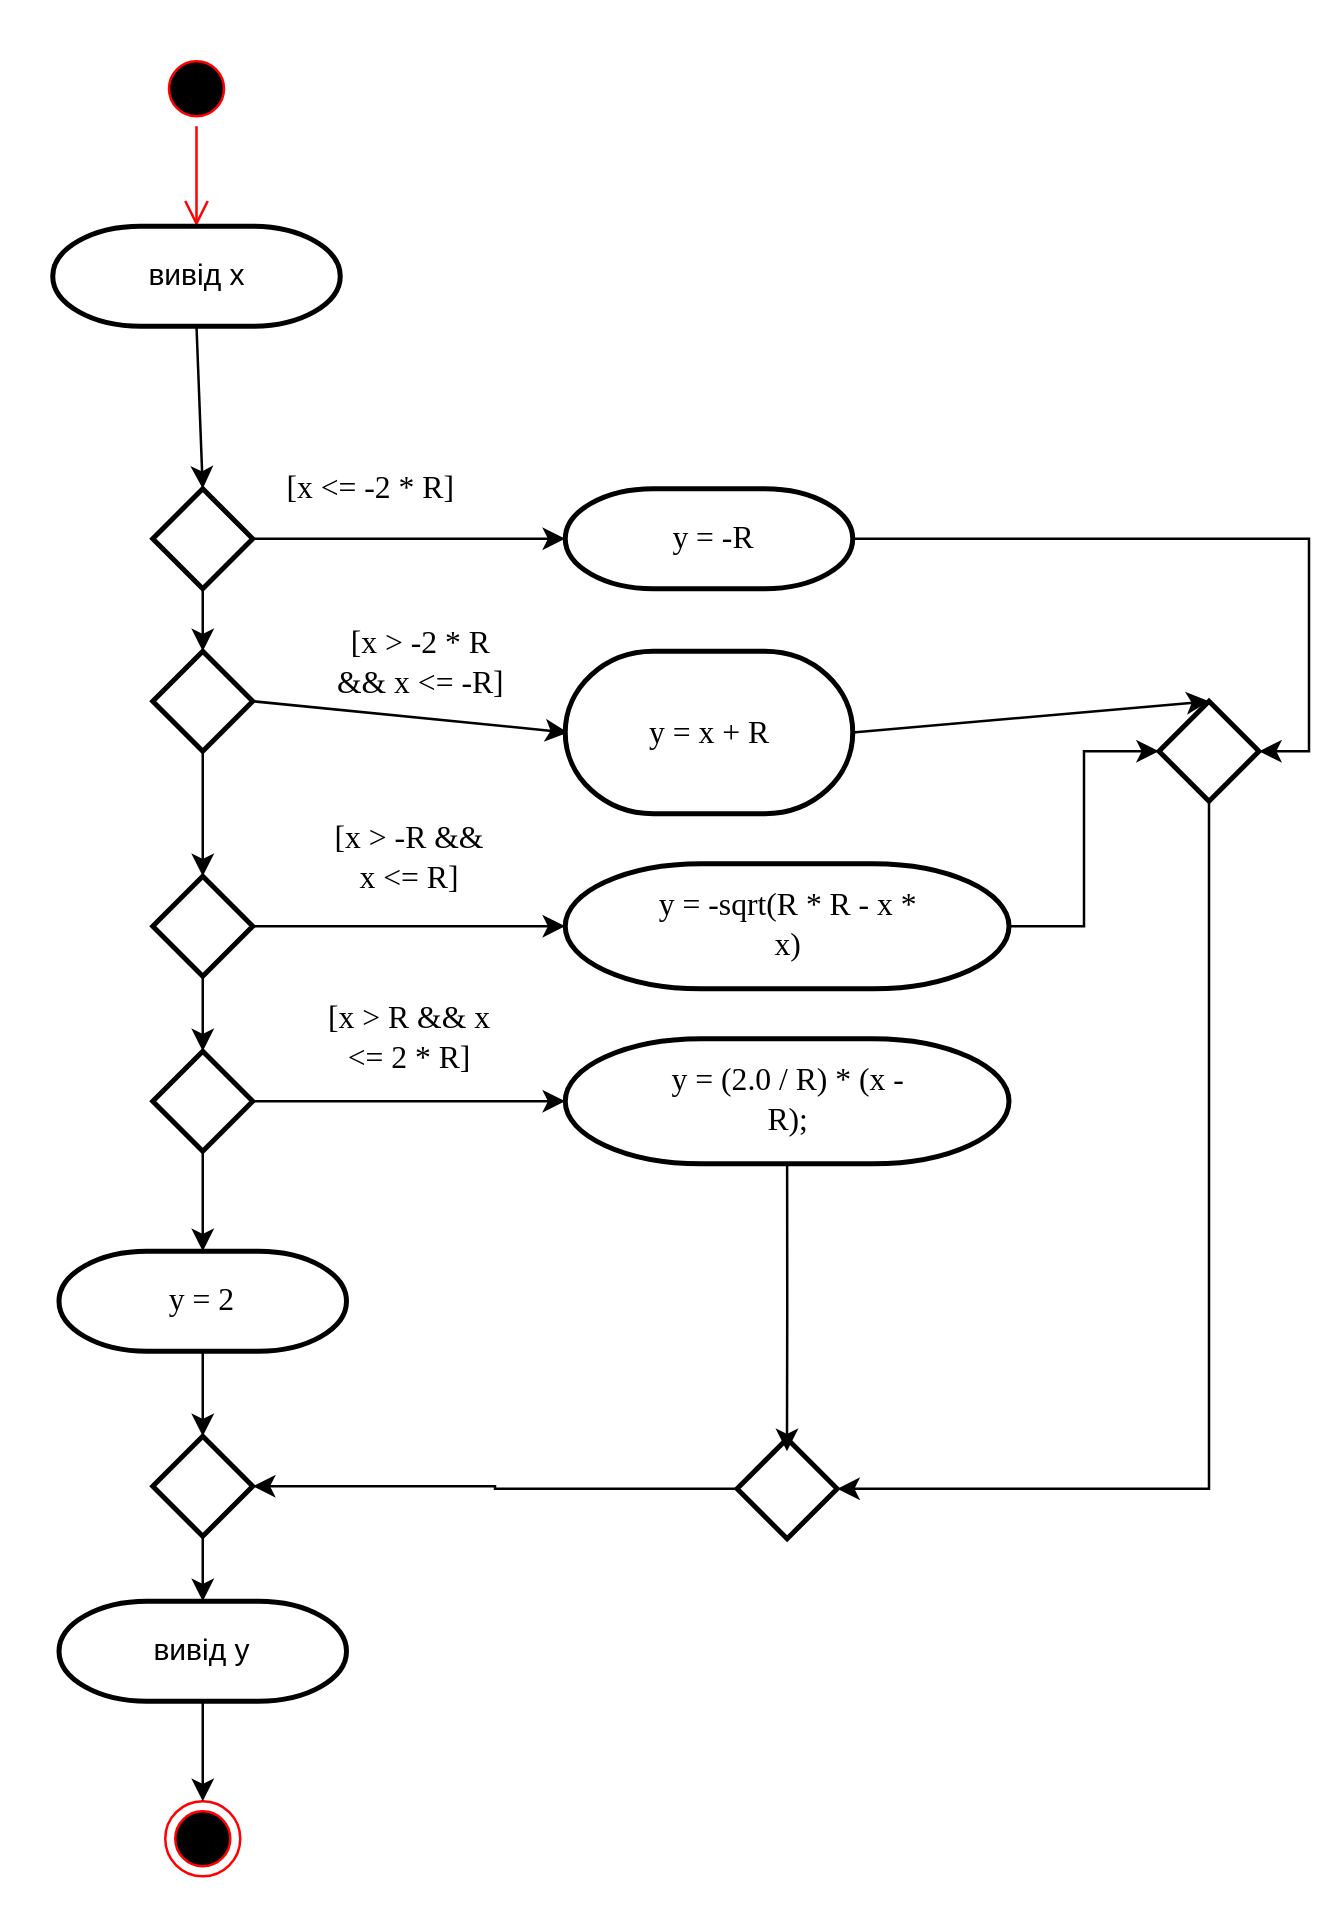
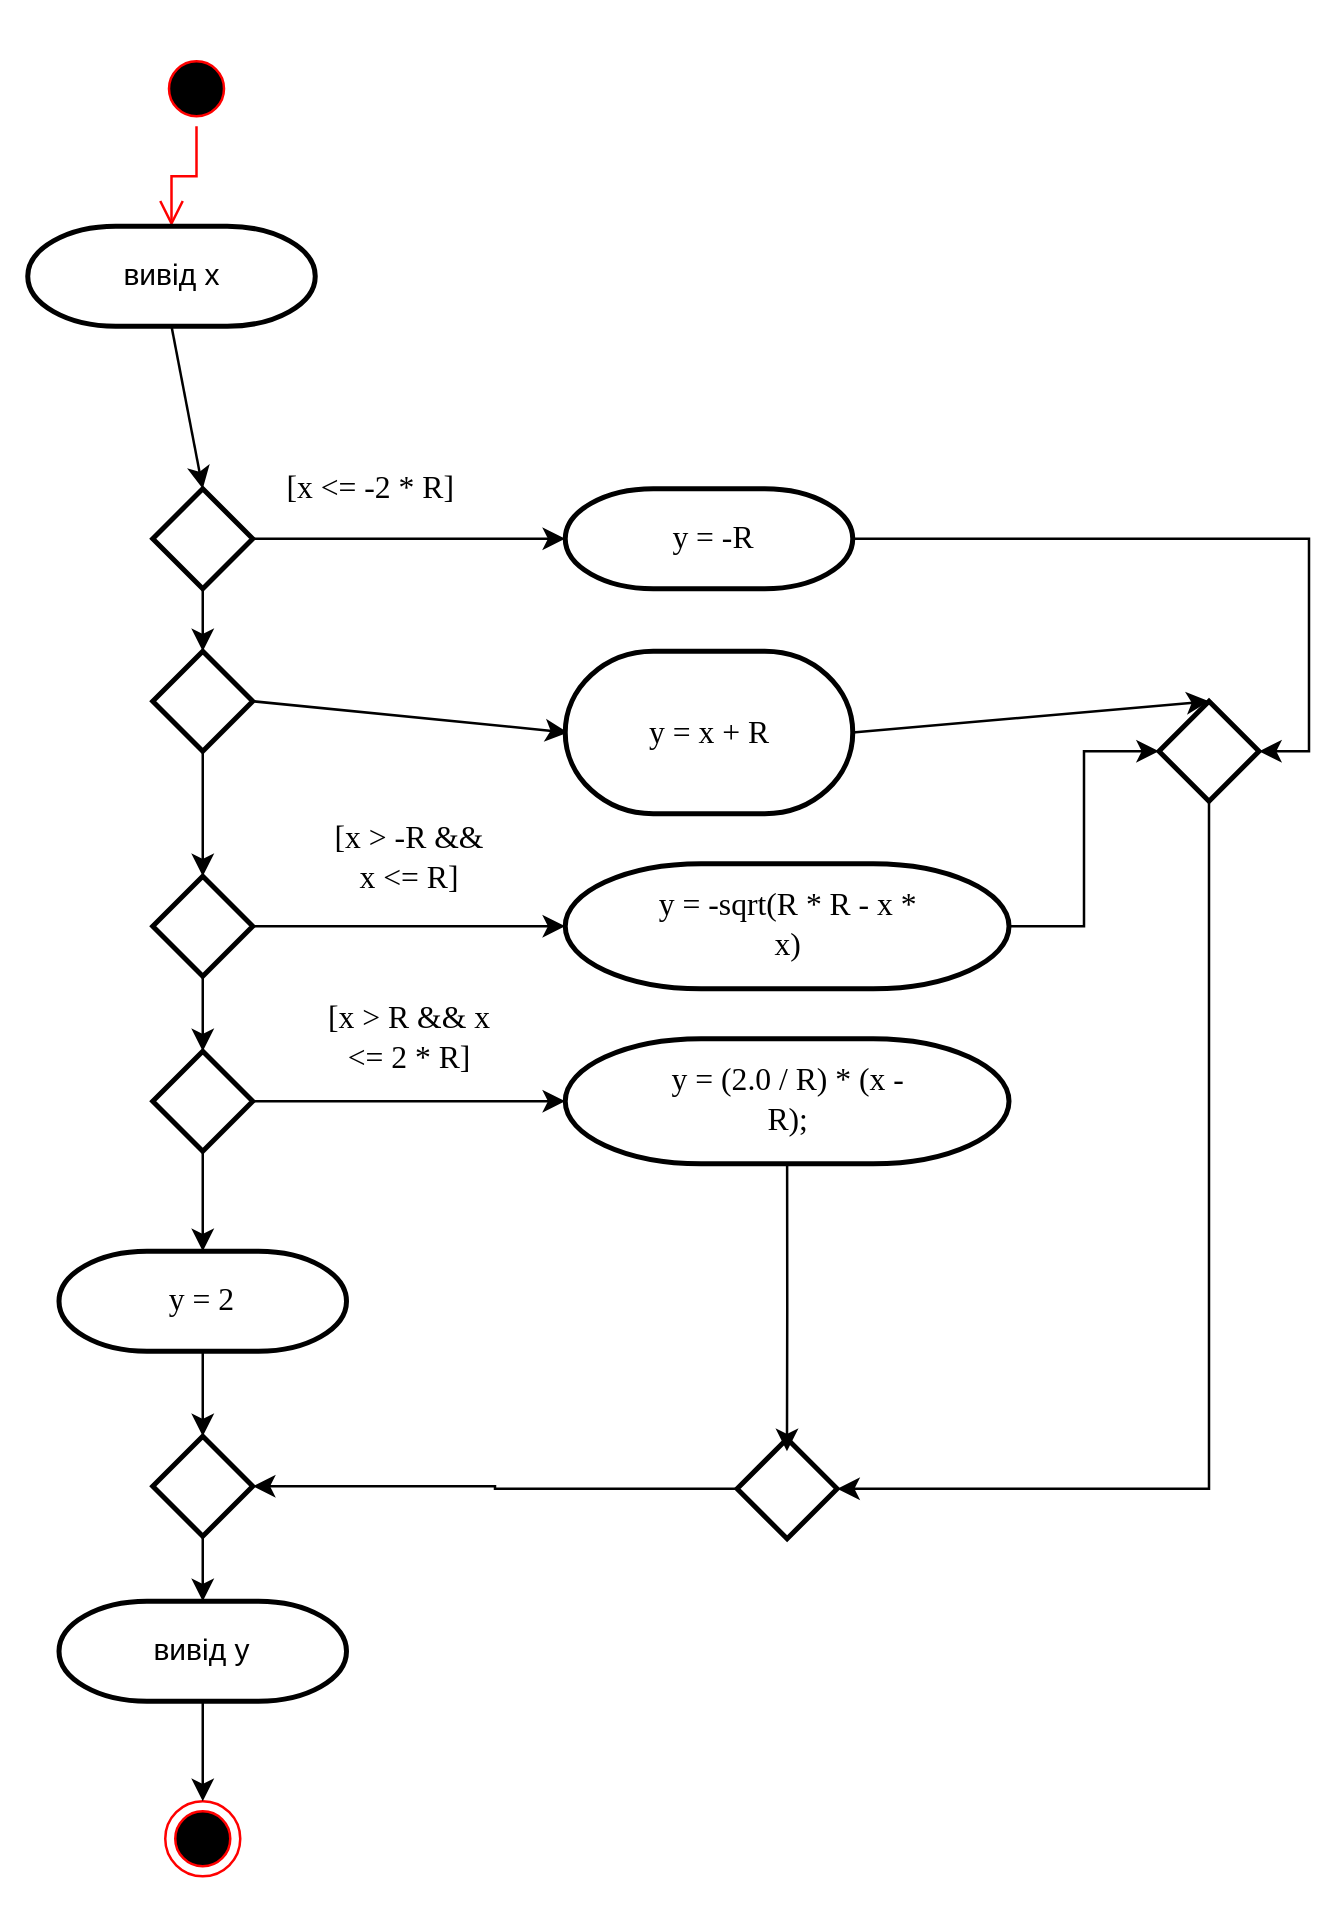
(196, 276) -> (171, 276)
(421, 664) -> none
